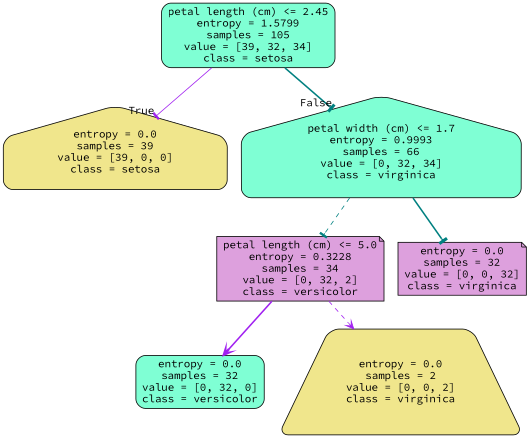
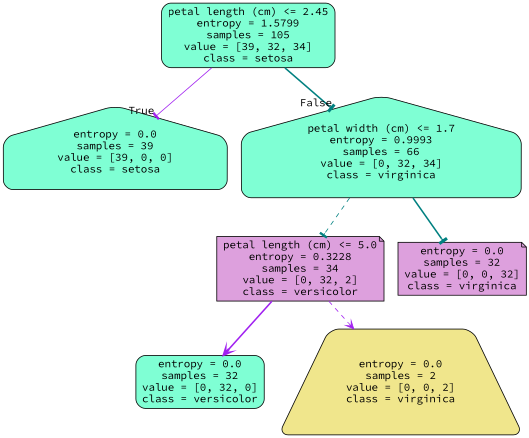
(115, 152) -> (115, 152)
